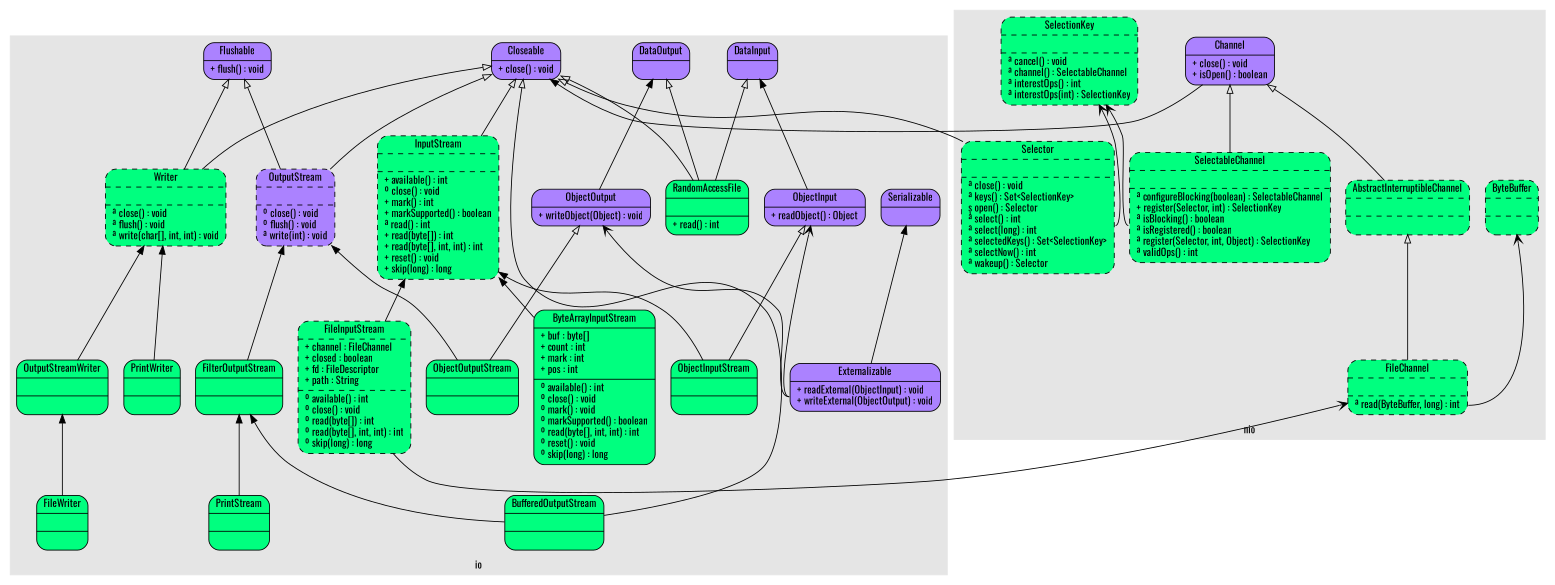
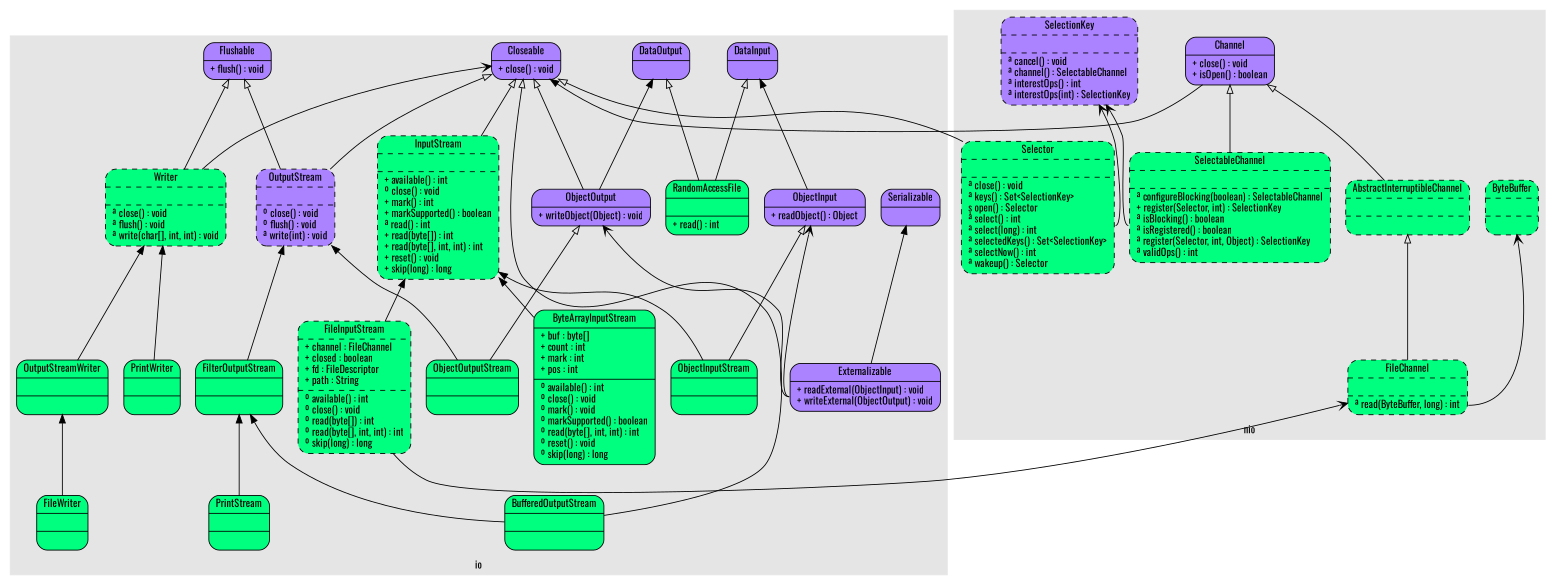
(1069, 61) -> (1069, 61)
(335, 101) -> (335, 101)
(629, 113) -> (560, 138)
